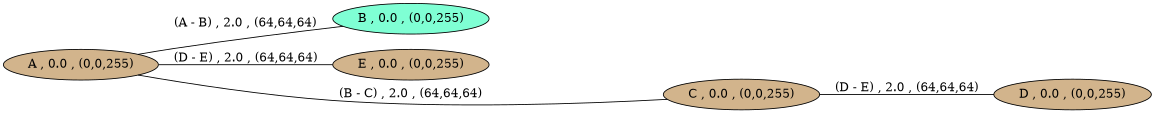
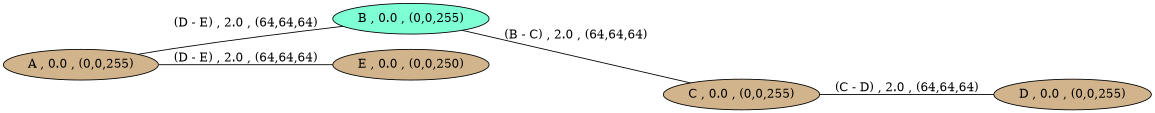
(246, 23) -> (246, 23)
(411, 65) -> (411, 65)
(907, 88) -> (907, 88)
(402, 104) -> (576, 57)
